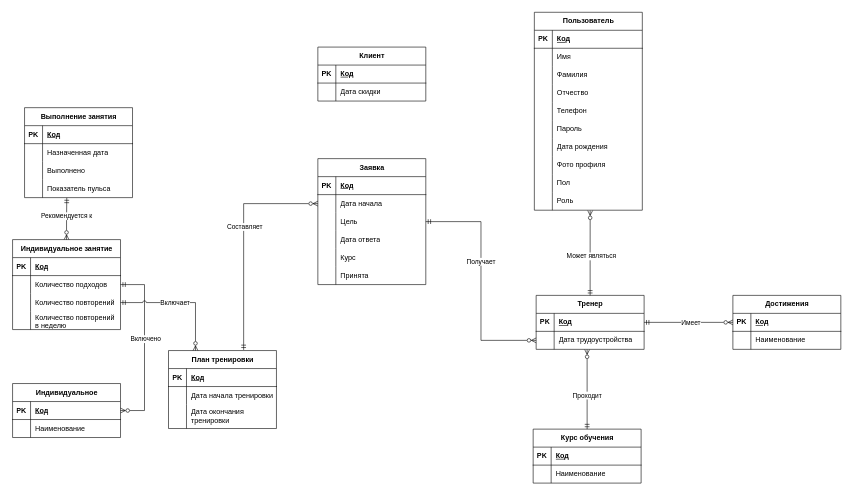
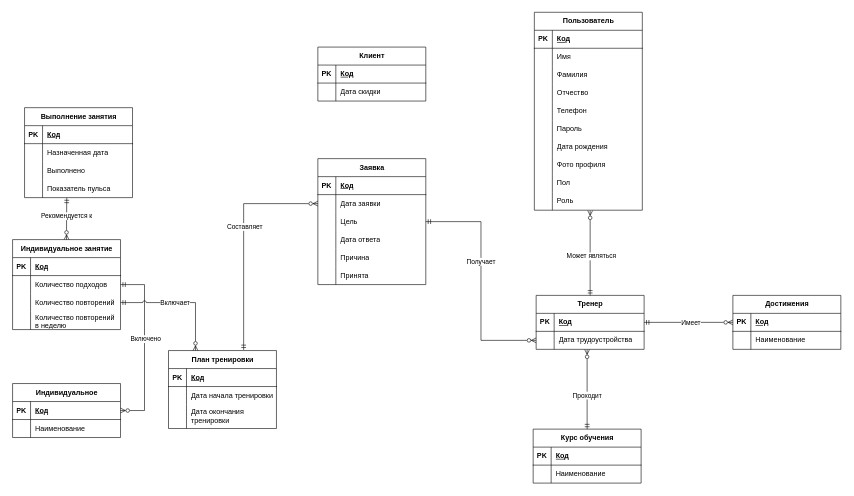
(362, 204) -> (362, 204)
(349, 258) -> (355, 258)
